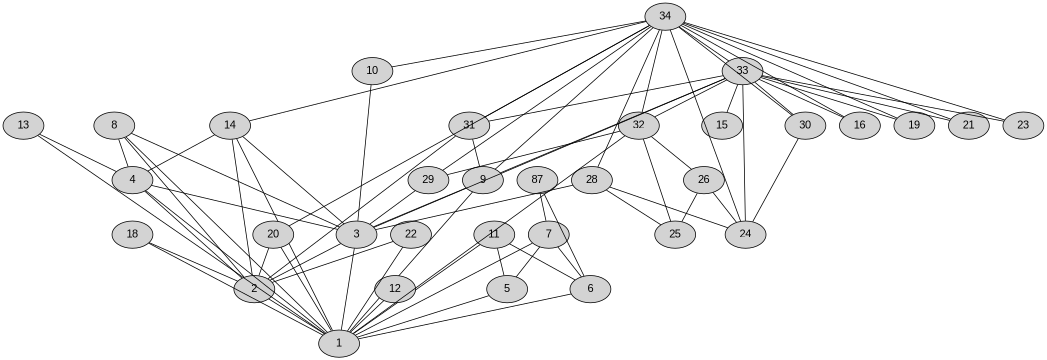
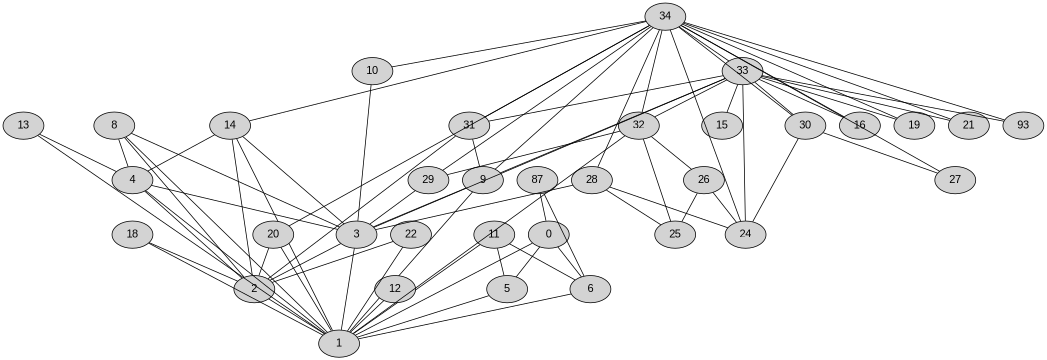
(1023, 126) -> (1023, 126)
none -> (955, 180)
(549, 235) -> (549, 235)
